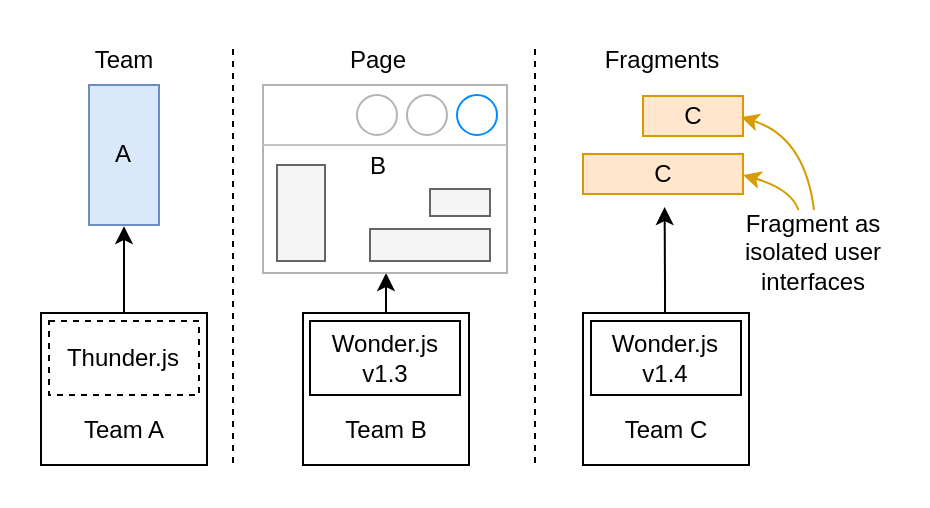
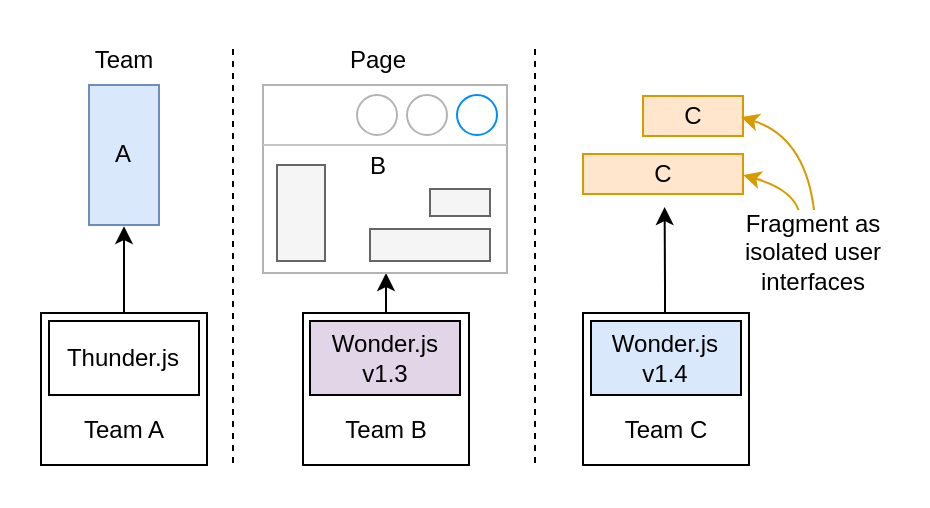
(663, 60) -> none
(124, 358) -> (124, 358)
(385, 358) -> (385, 358)
(666, 358) -> (666, 358)
